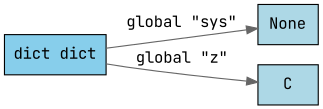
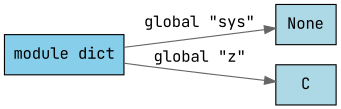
(55, 55) -> (64, 55)
